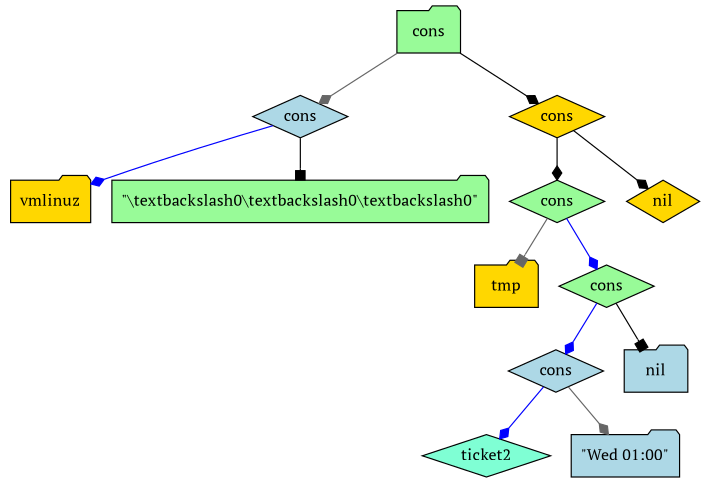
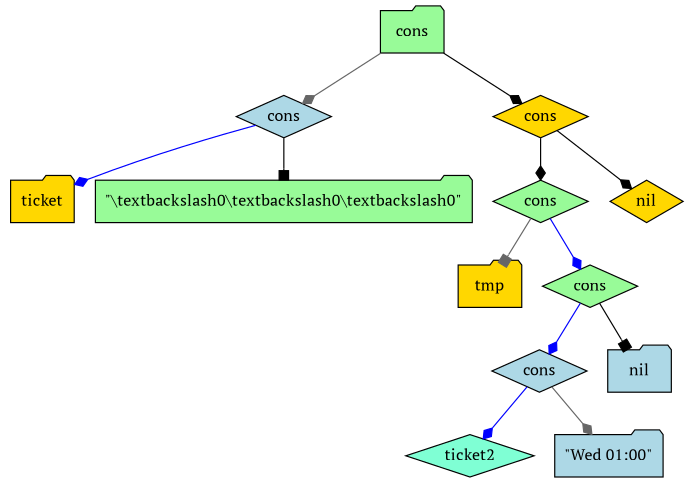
(51, 201) -> (42, 201)
